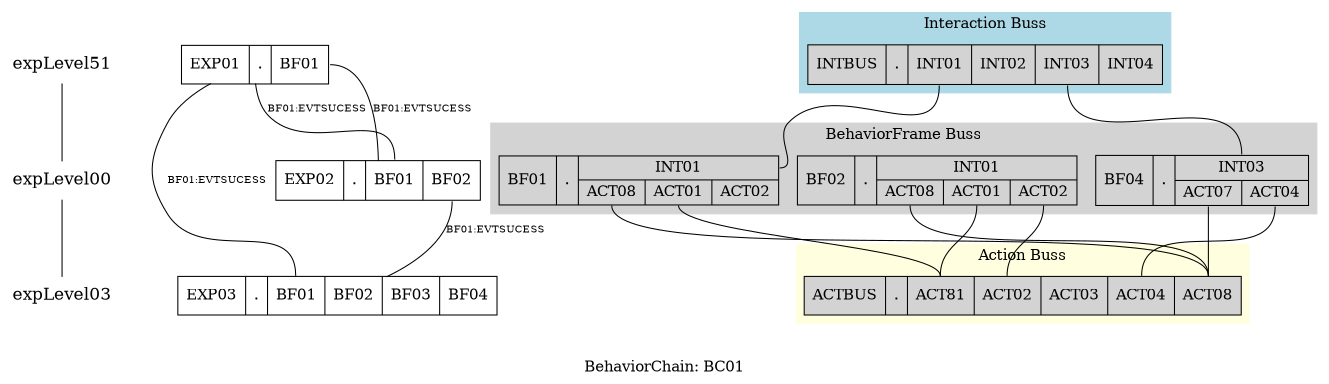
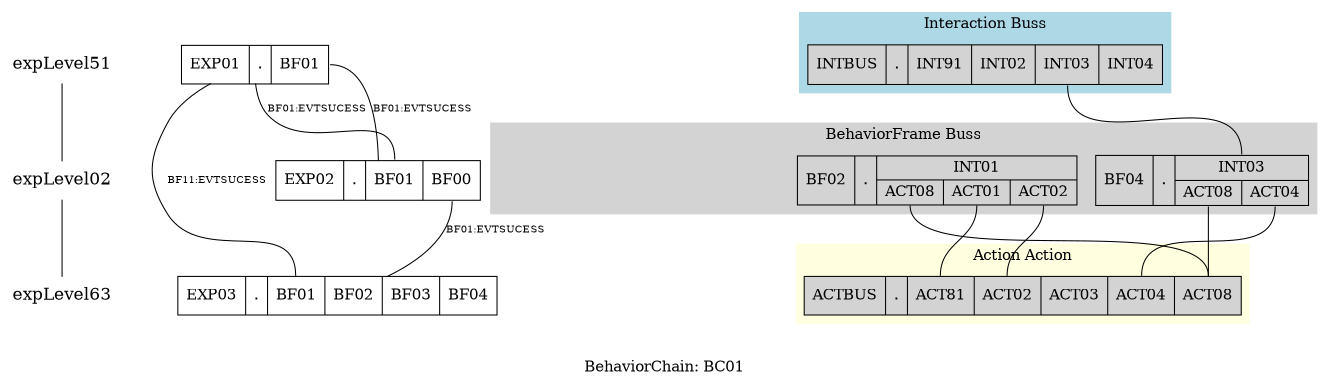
(940, 64) -> (940, 64)
(62, 180) -> (62, 180)
(217, 180) -> (217, 180)
(452, 180) -> (452, 180)
(639, 180) -> none
(1208, 192) -> (1208, 192)
(1023, 256) -> (1023, 256)
(62, 296) -> (62, 296)
